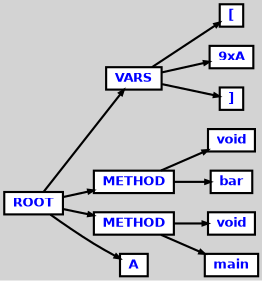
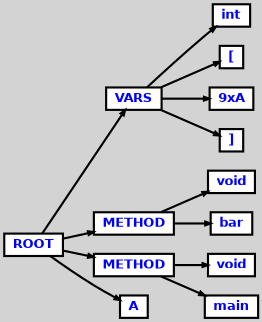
none -> (231, 15)
